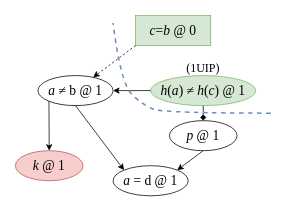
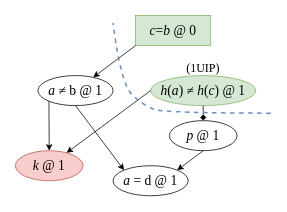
(116, 60) -> (116, 60)
(134, 90) -> (111, 120)
